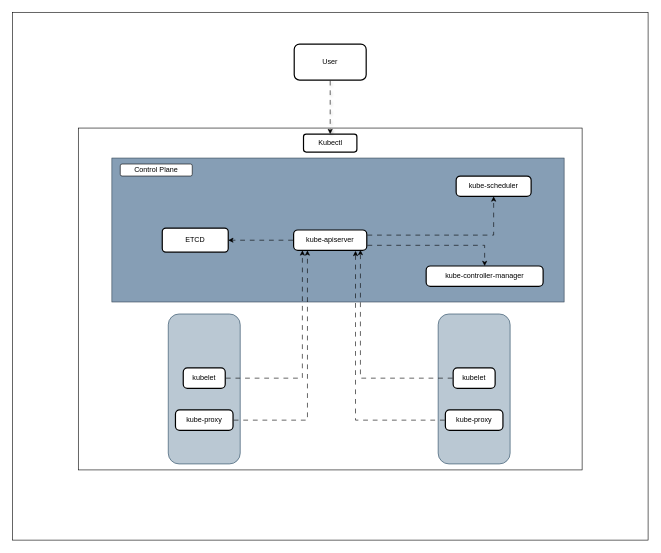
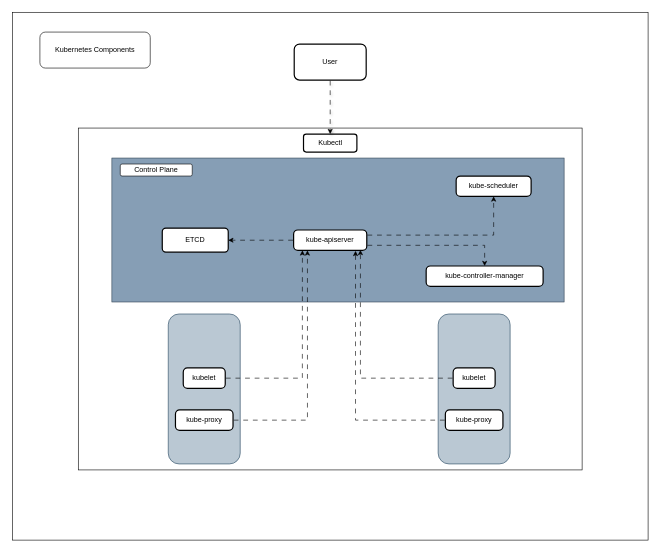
none -> (95, 50)
